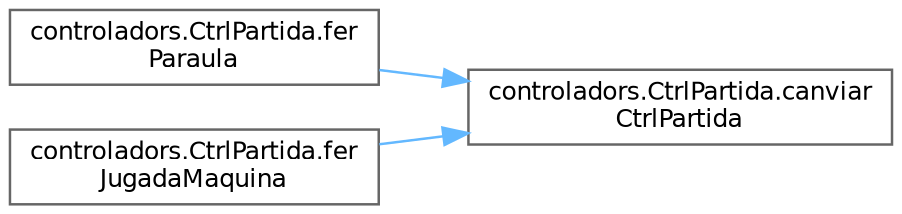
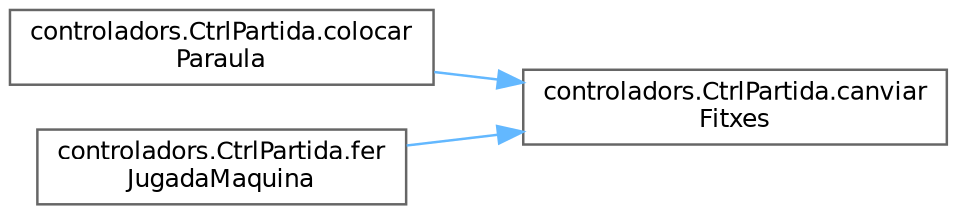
(194, 47) -> (222, 47)
(680, 107) -> (735, 107)
